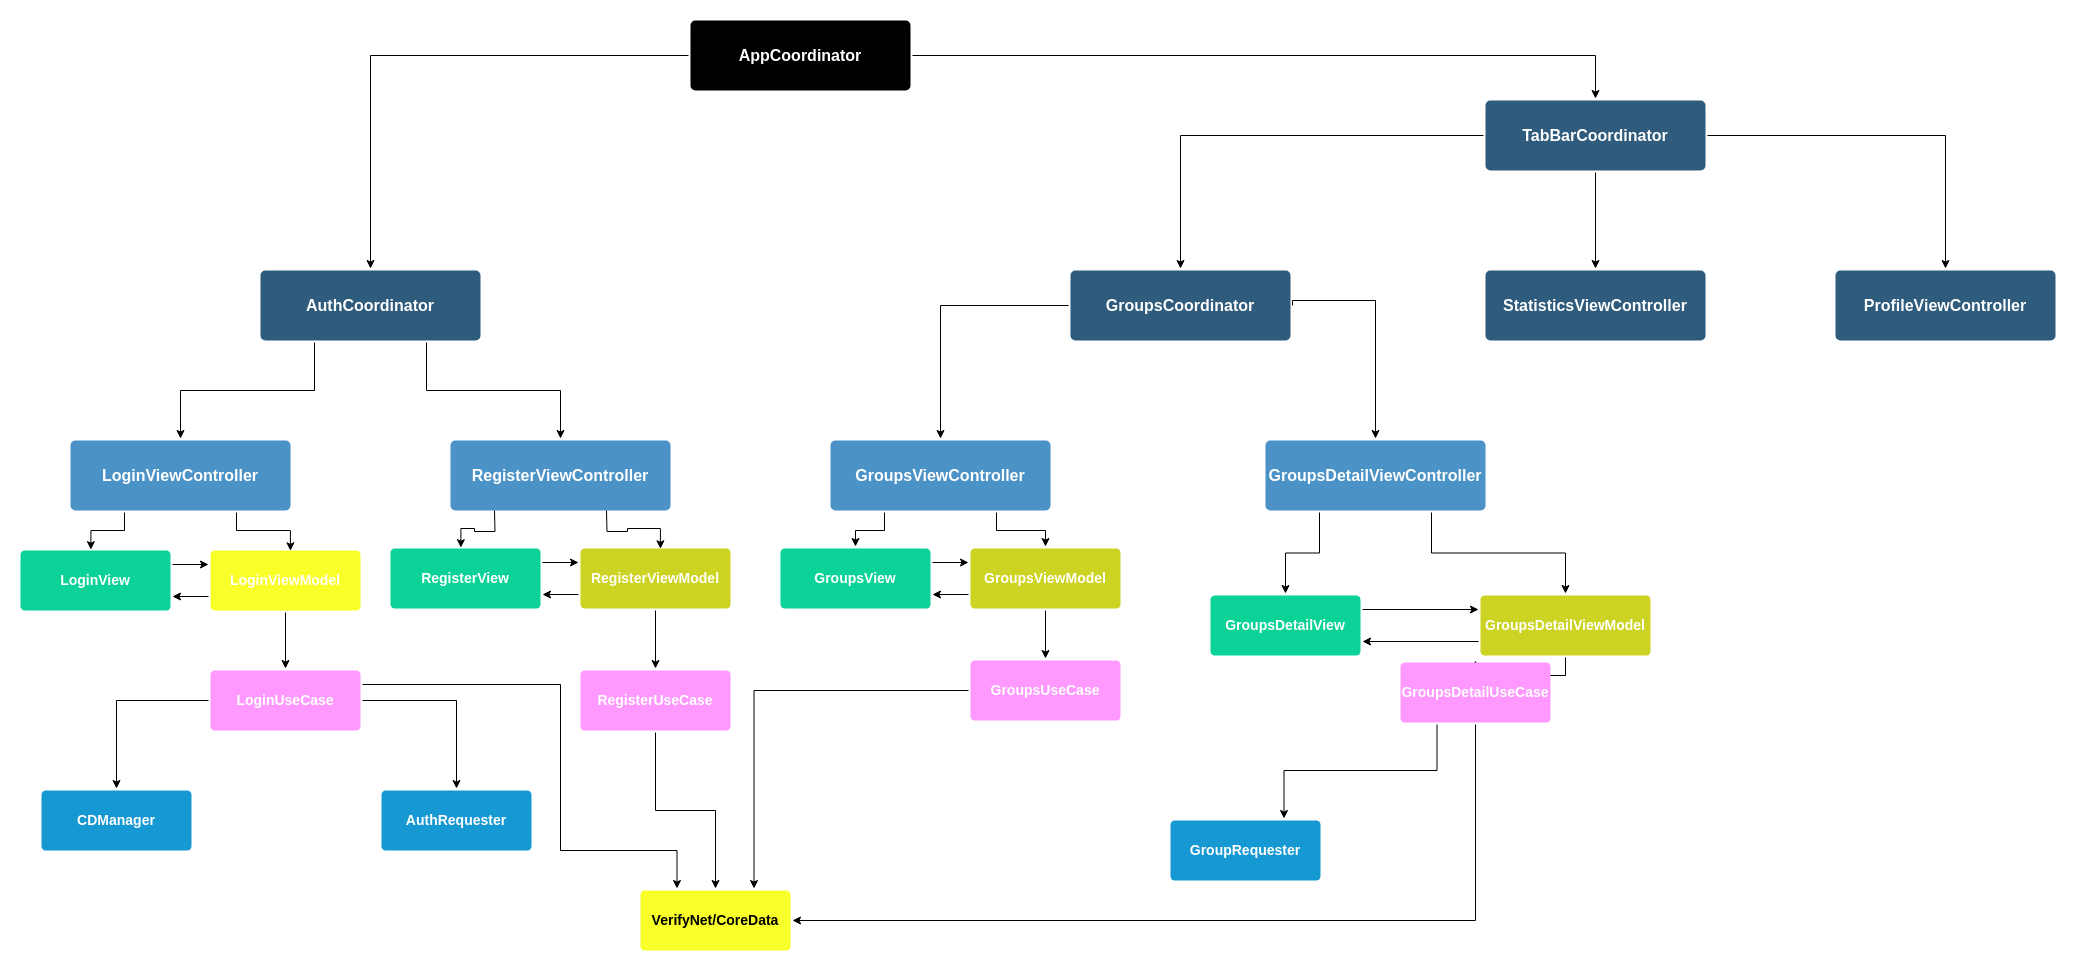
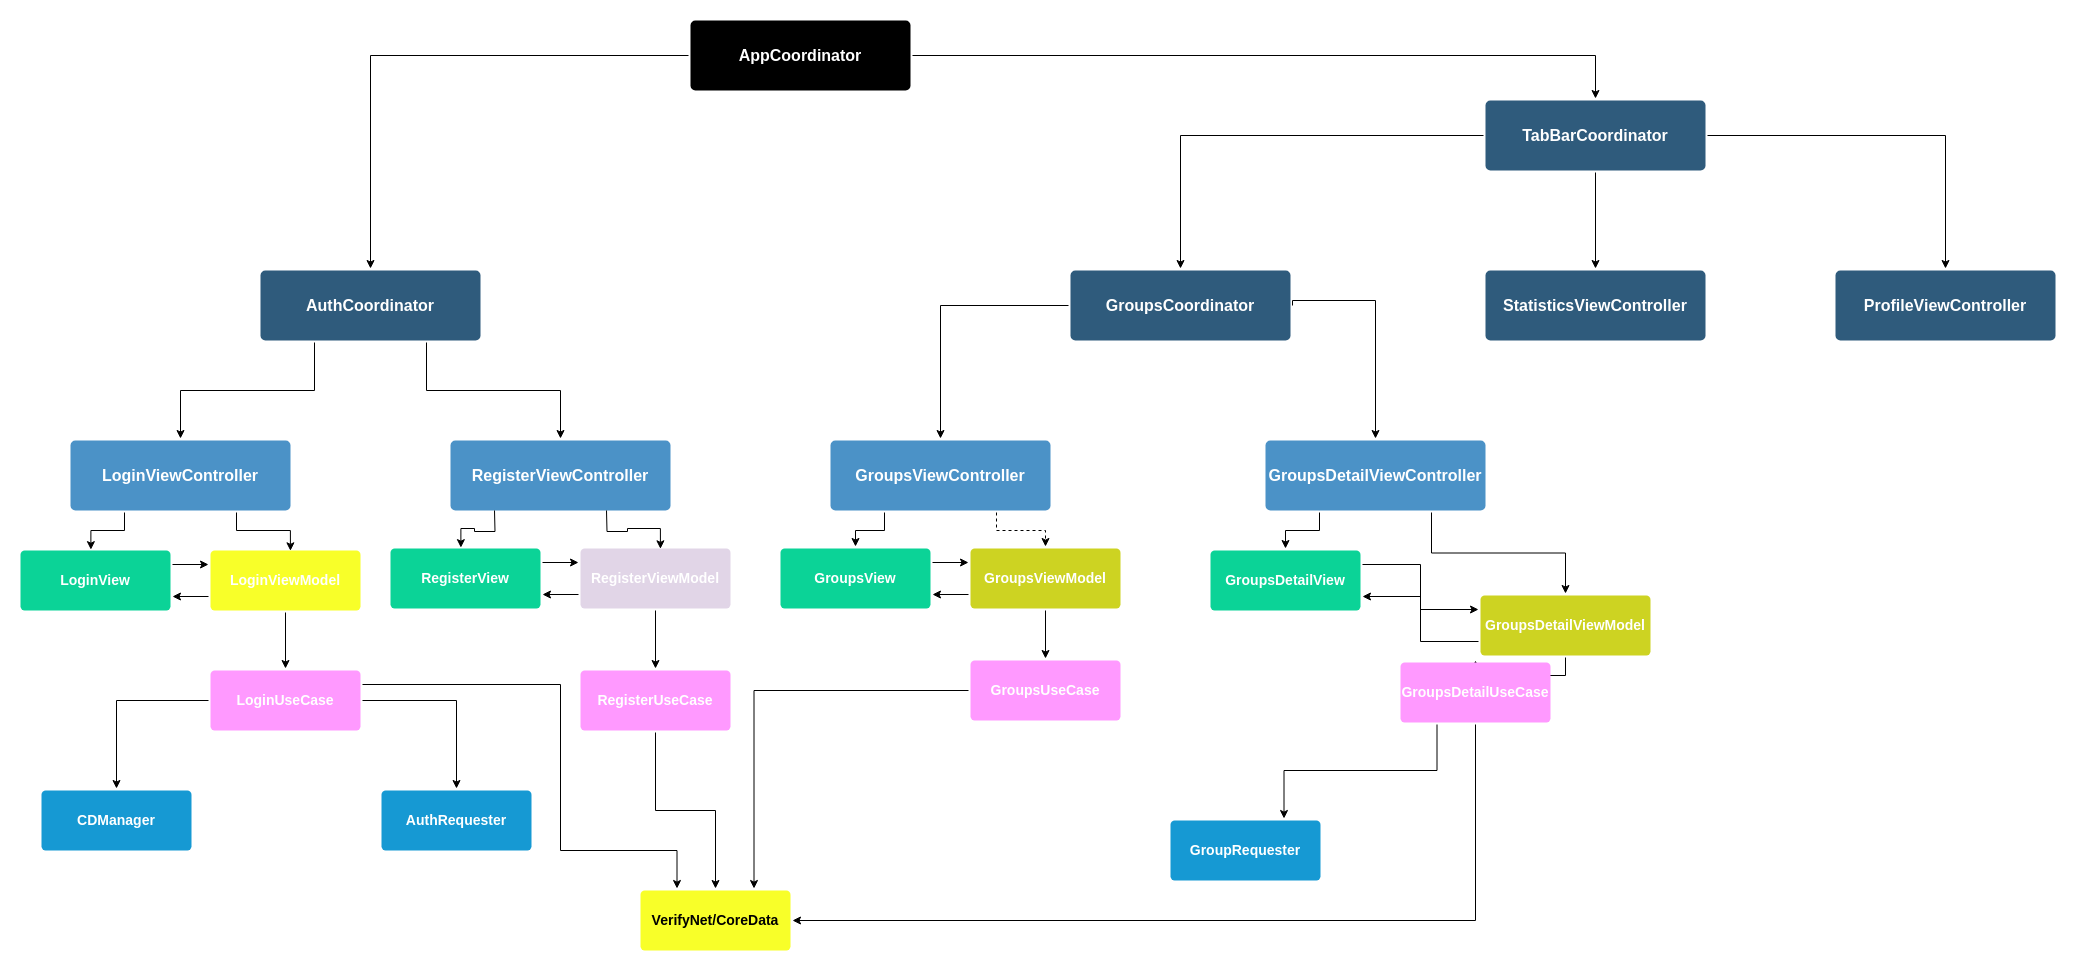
(1017, 531) -> (1017, 531)
(656, 579) -> (656, 579)
(1286, 626) -> (1286, 581)
